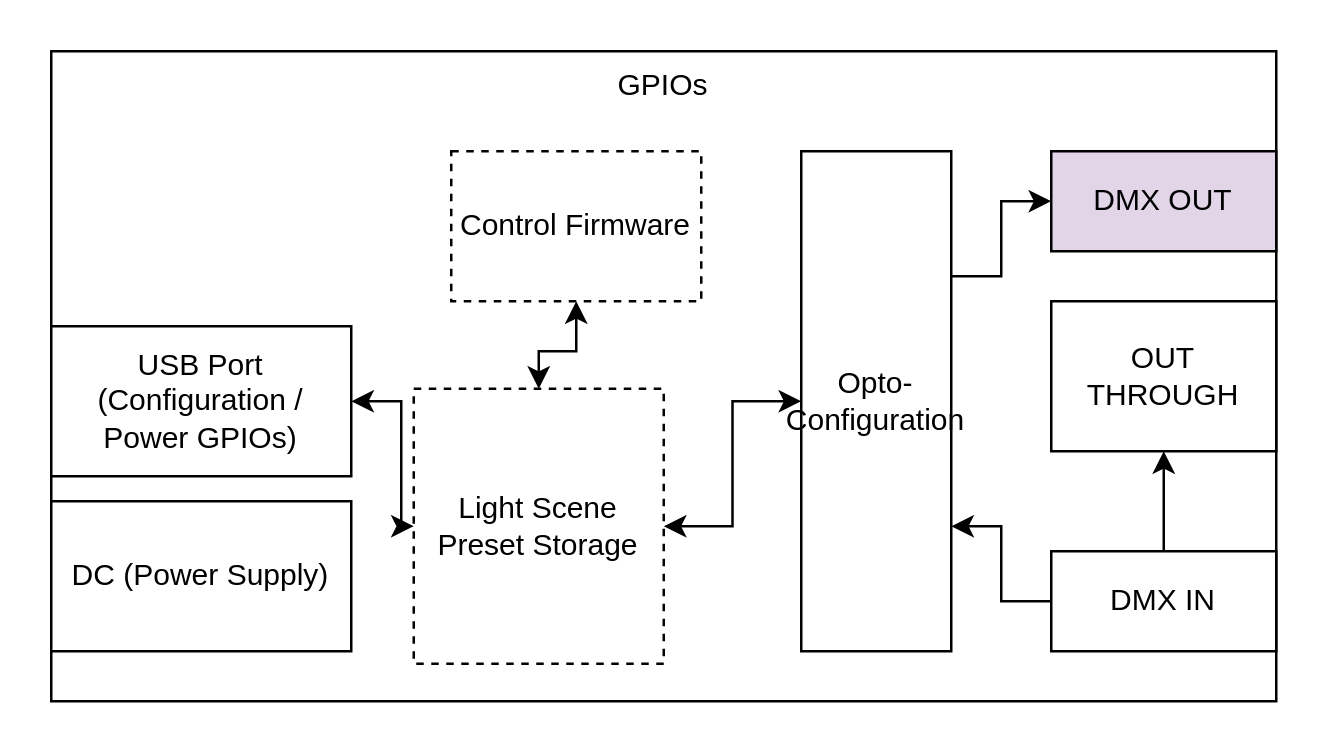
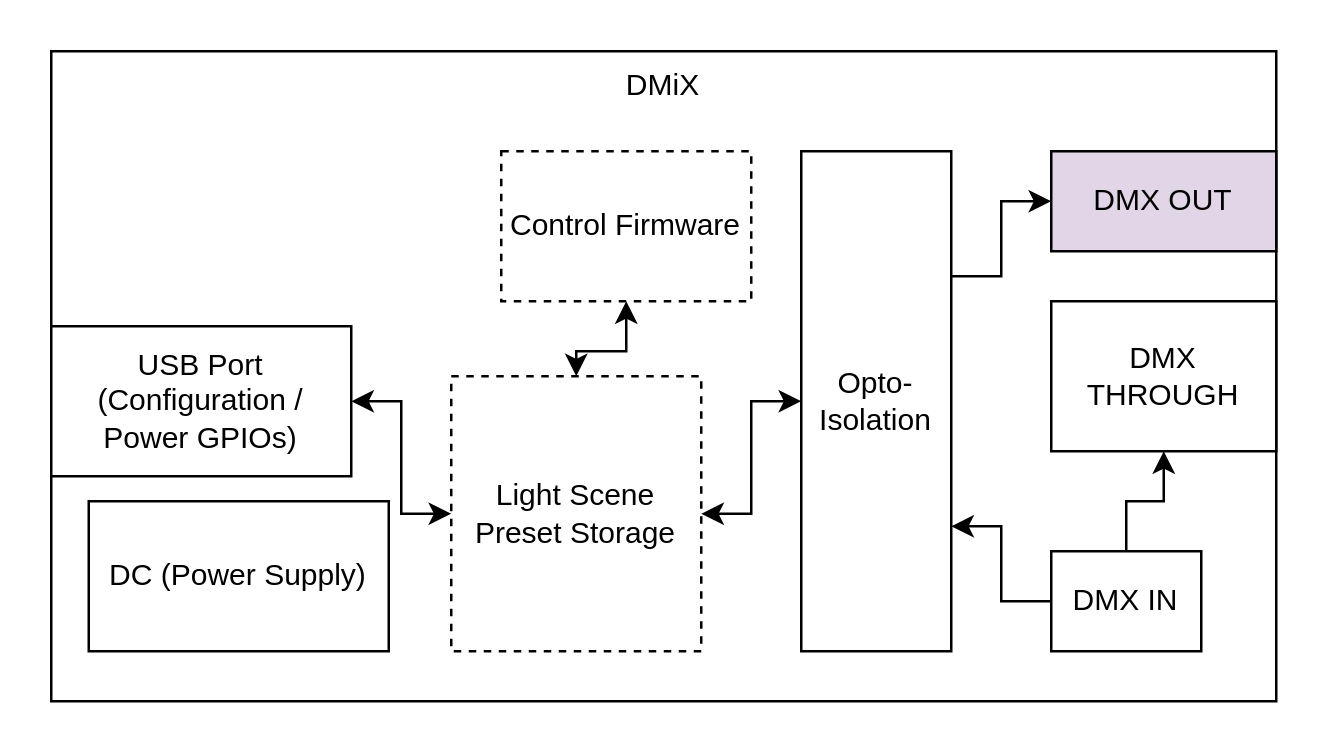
(664, 87) -> (664, 87)
(576, 226) -> (626, 226)
(1164, 376) -> (1164, 376)
(876, 401) -> (876, 401)
(539, 526) -> (576, 514)
(201, 576) -> (239, 576)
(1164, 601) -> (1126, 601)
